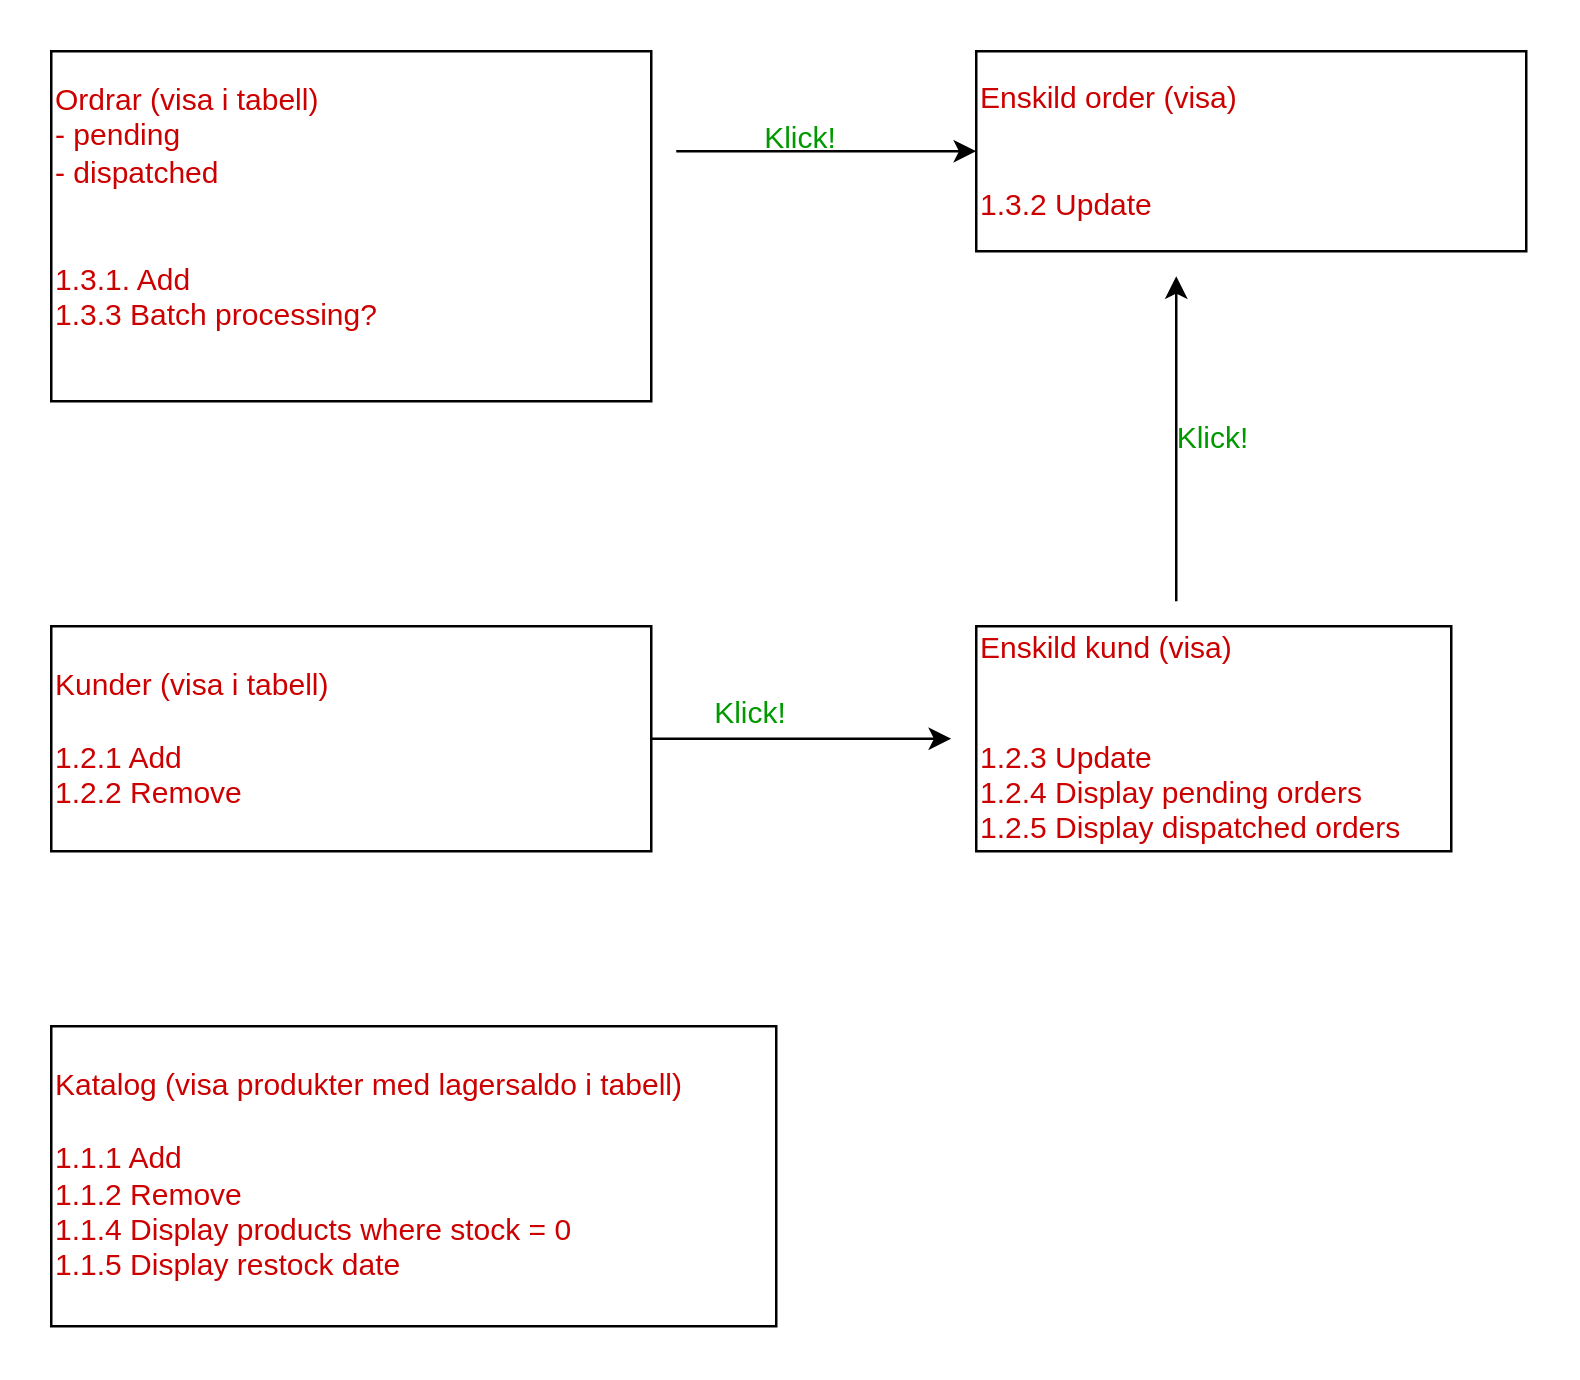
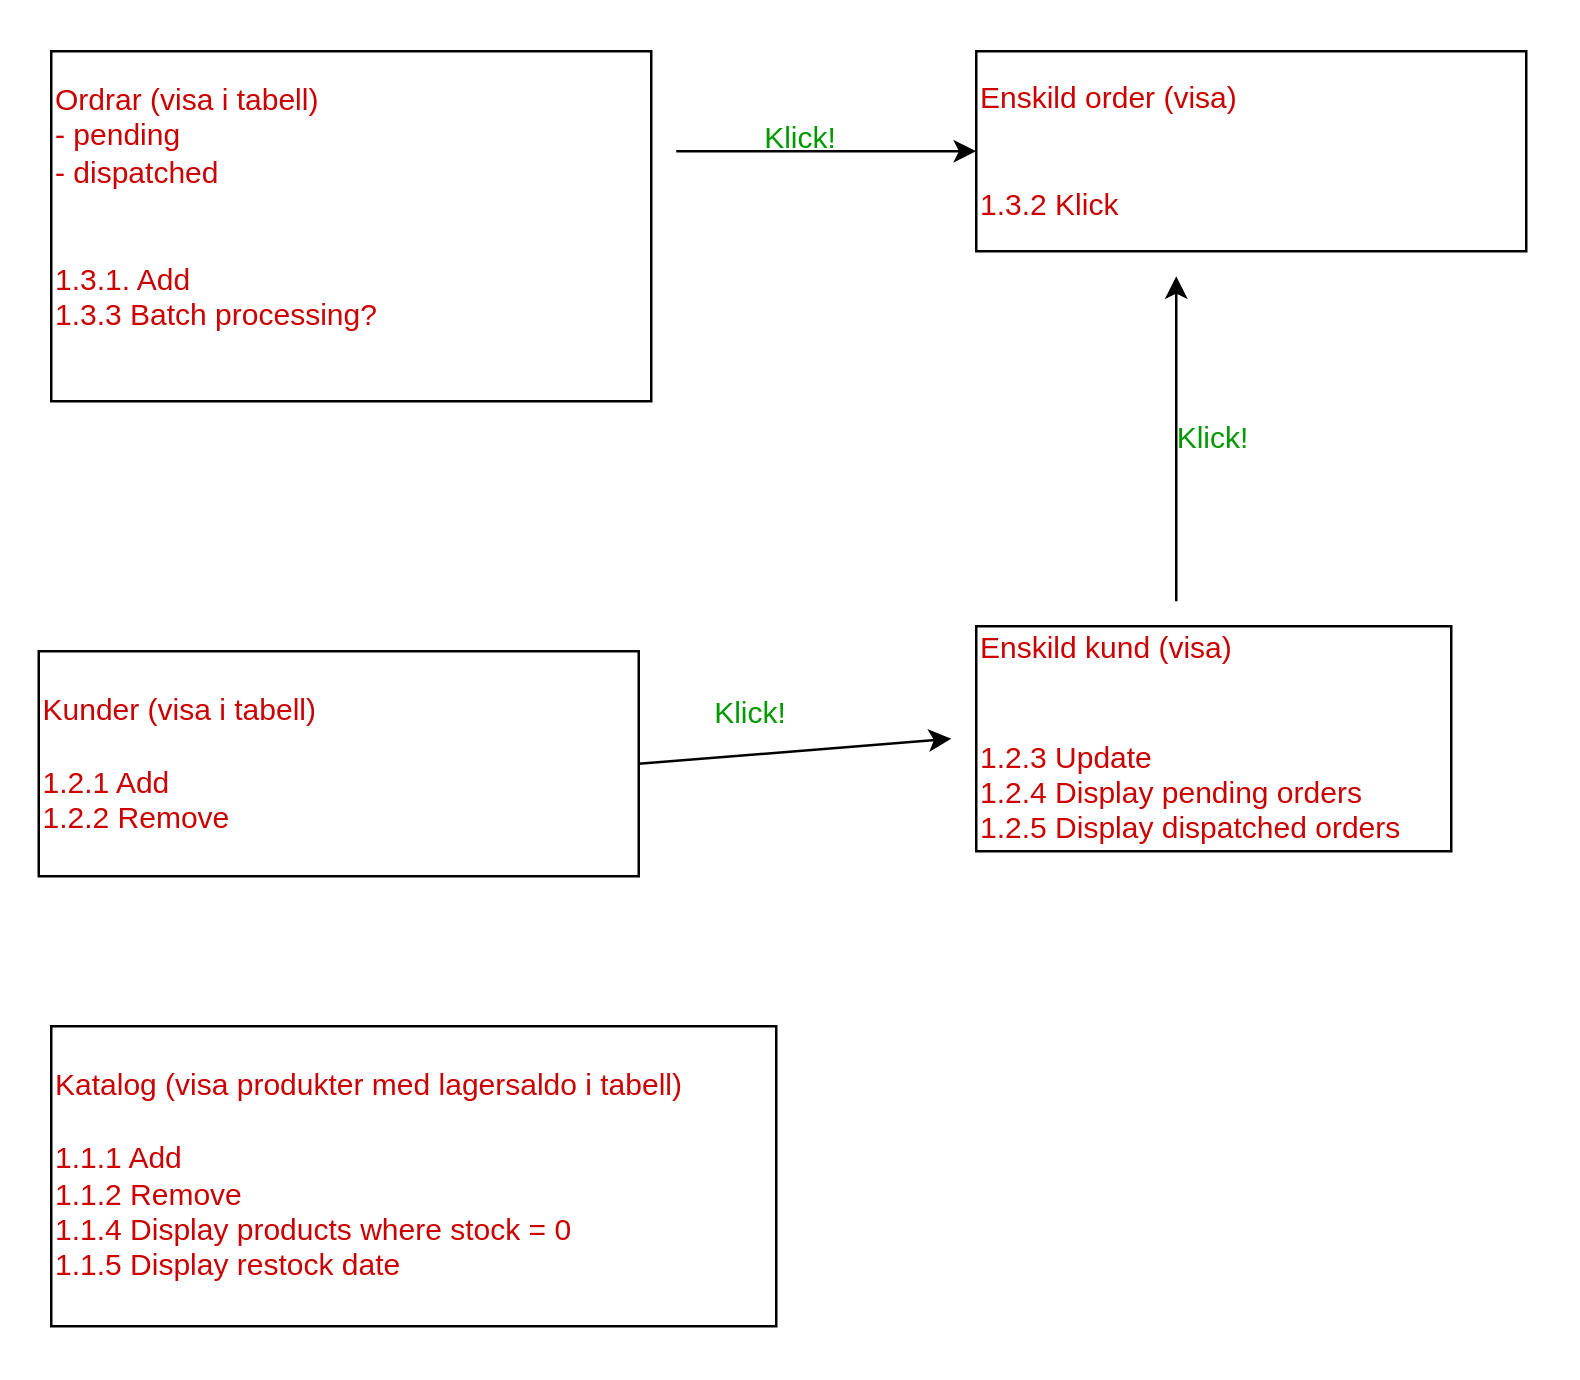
(1130, 151) -> (1130, 151)
(351, 739) -> (339, 764)
